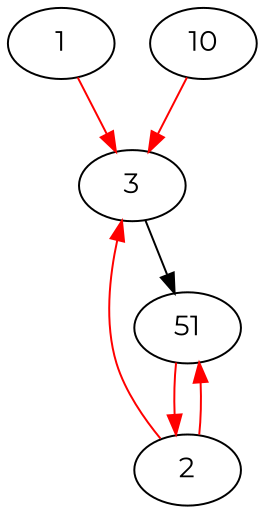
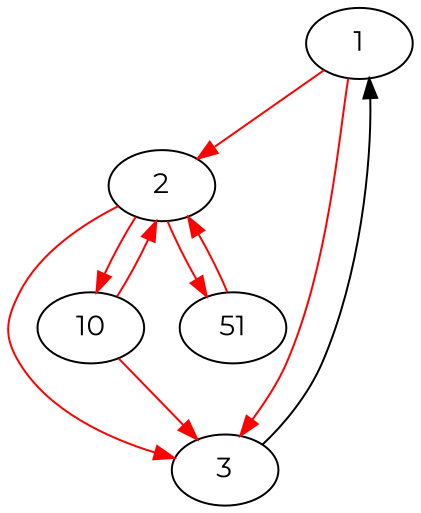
none -> (269, 108)
none -> (119, 245)
(156, 248) -> (348, 283)
none -> (134, 268)
